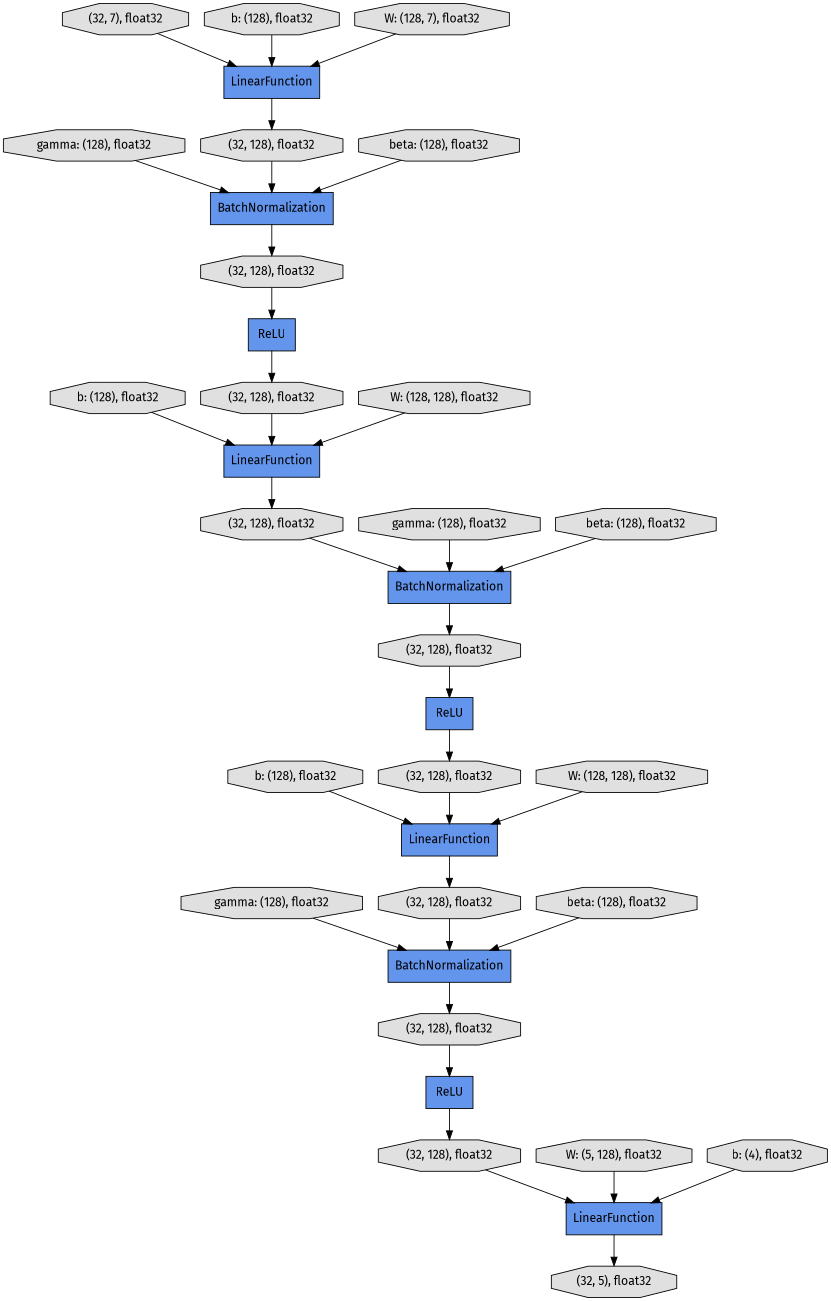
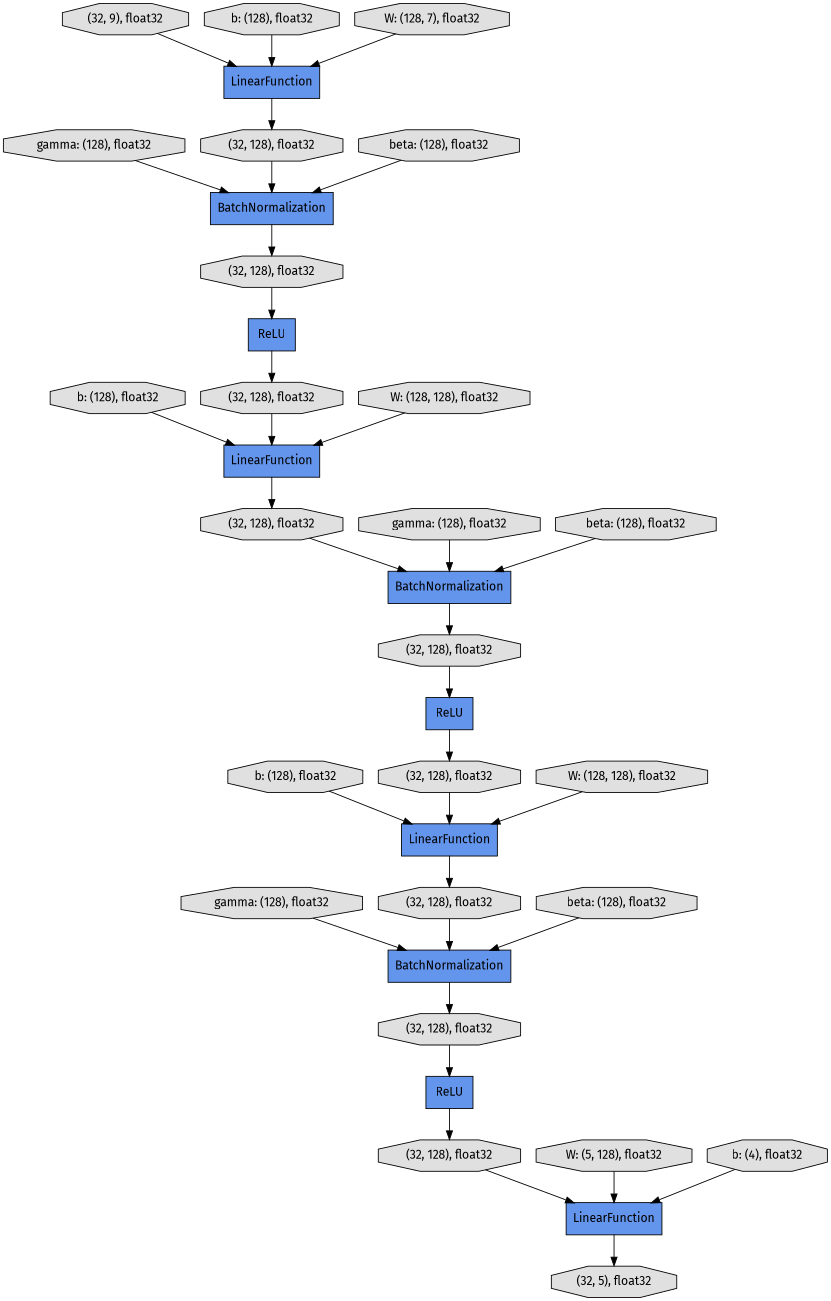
(126, 19) -> (126, 19)
